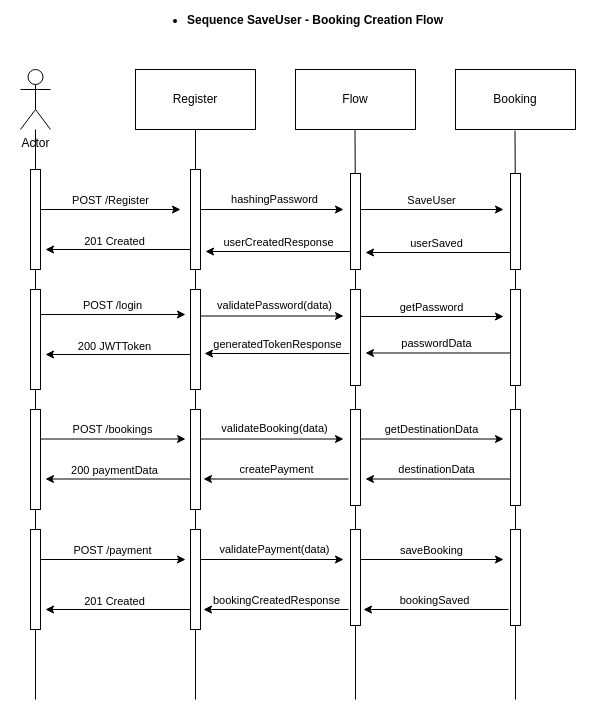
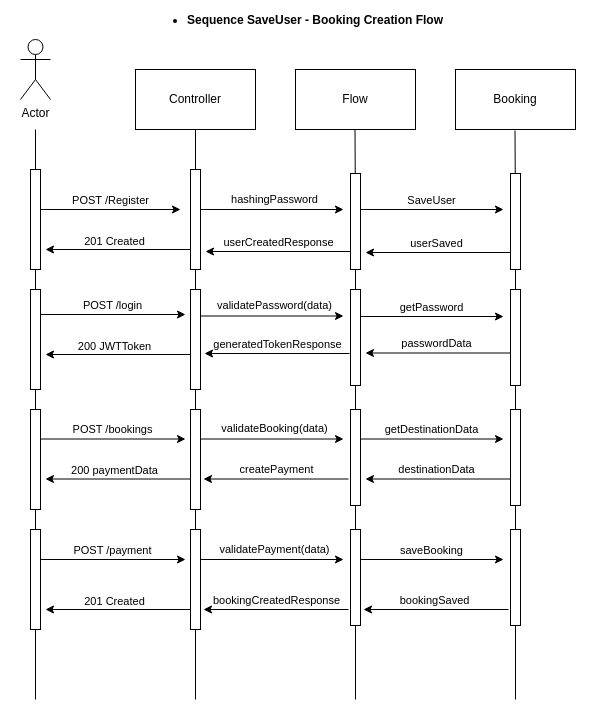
(36, 100) -> (36, 70)
(196, 100) -> (196, 100)
